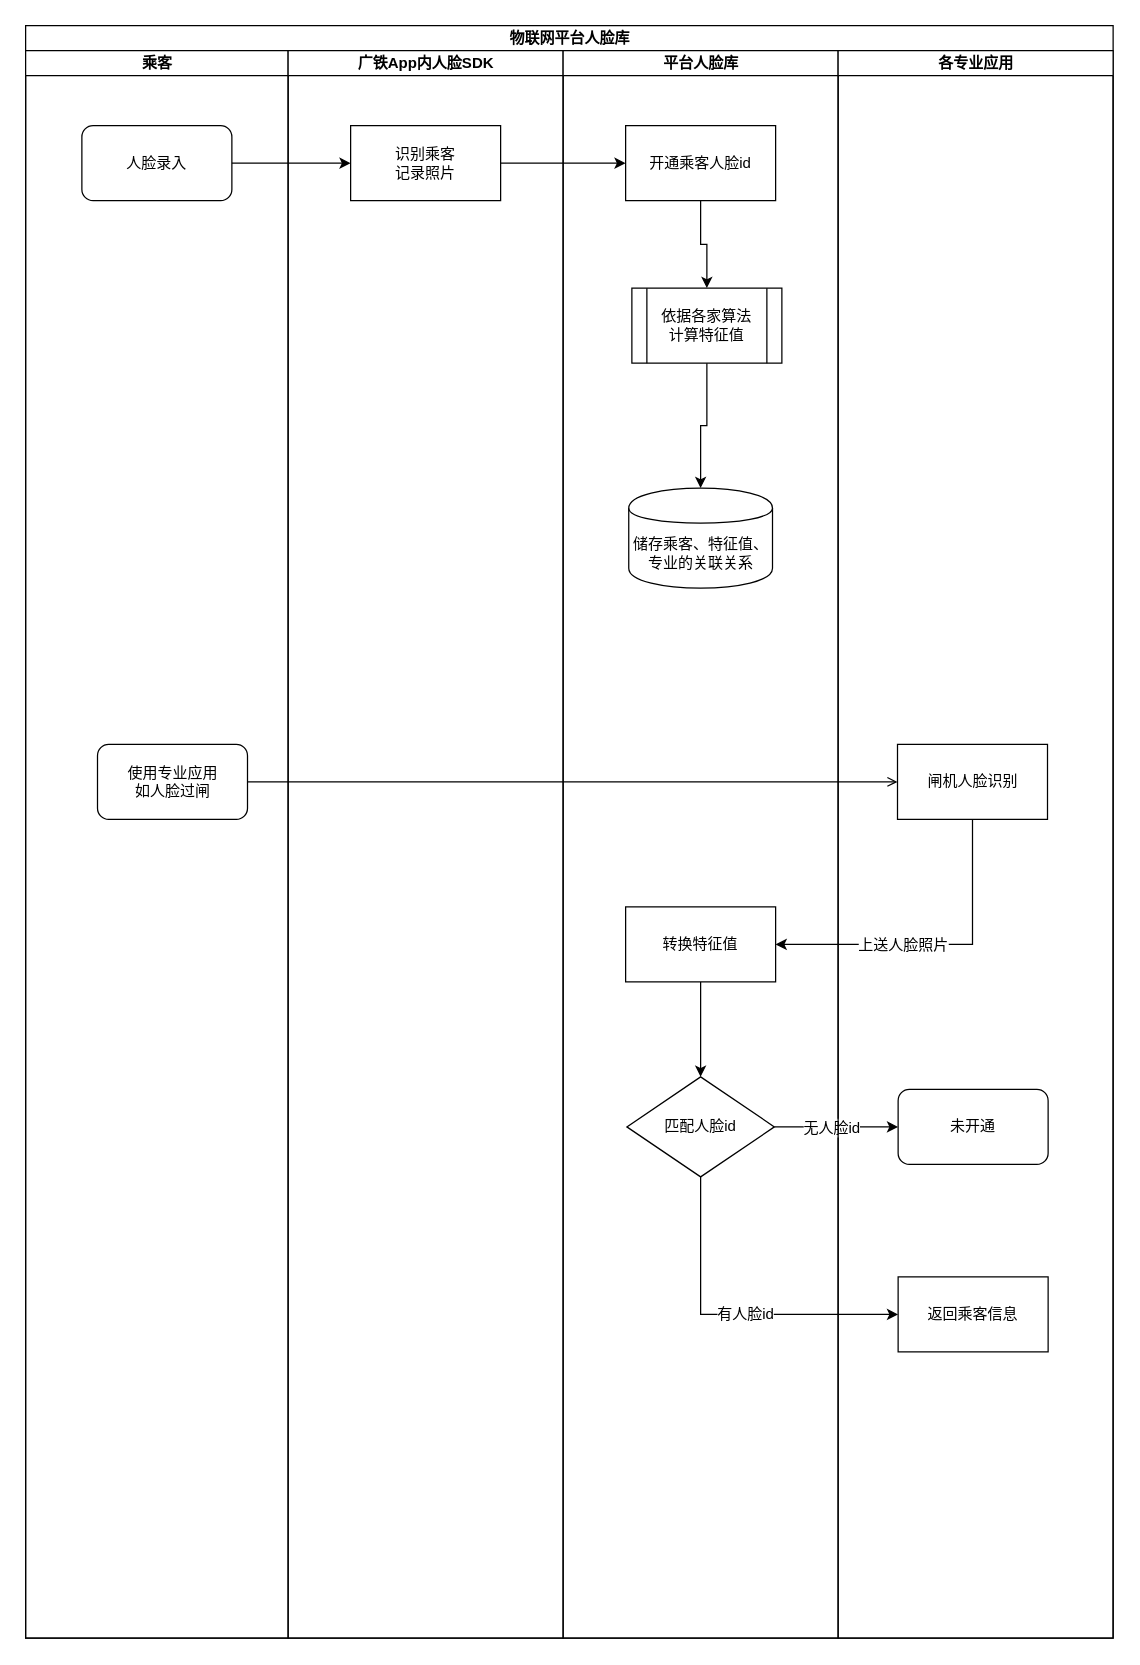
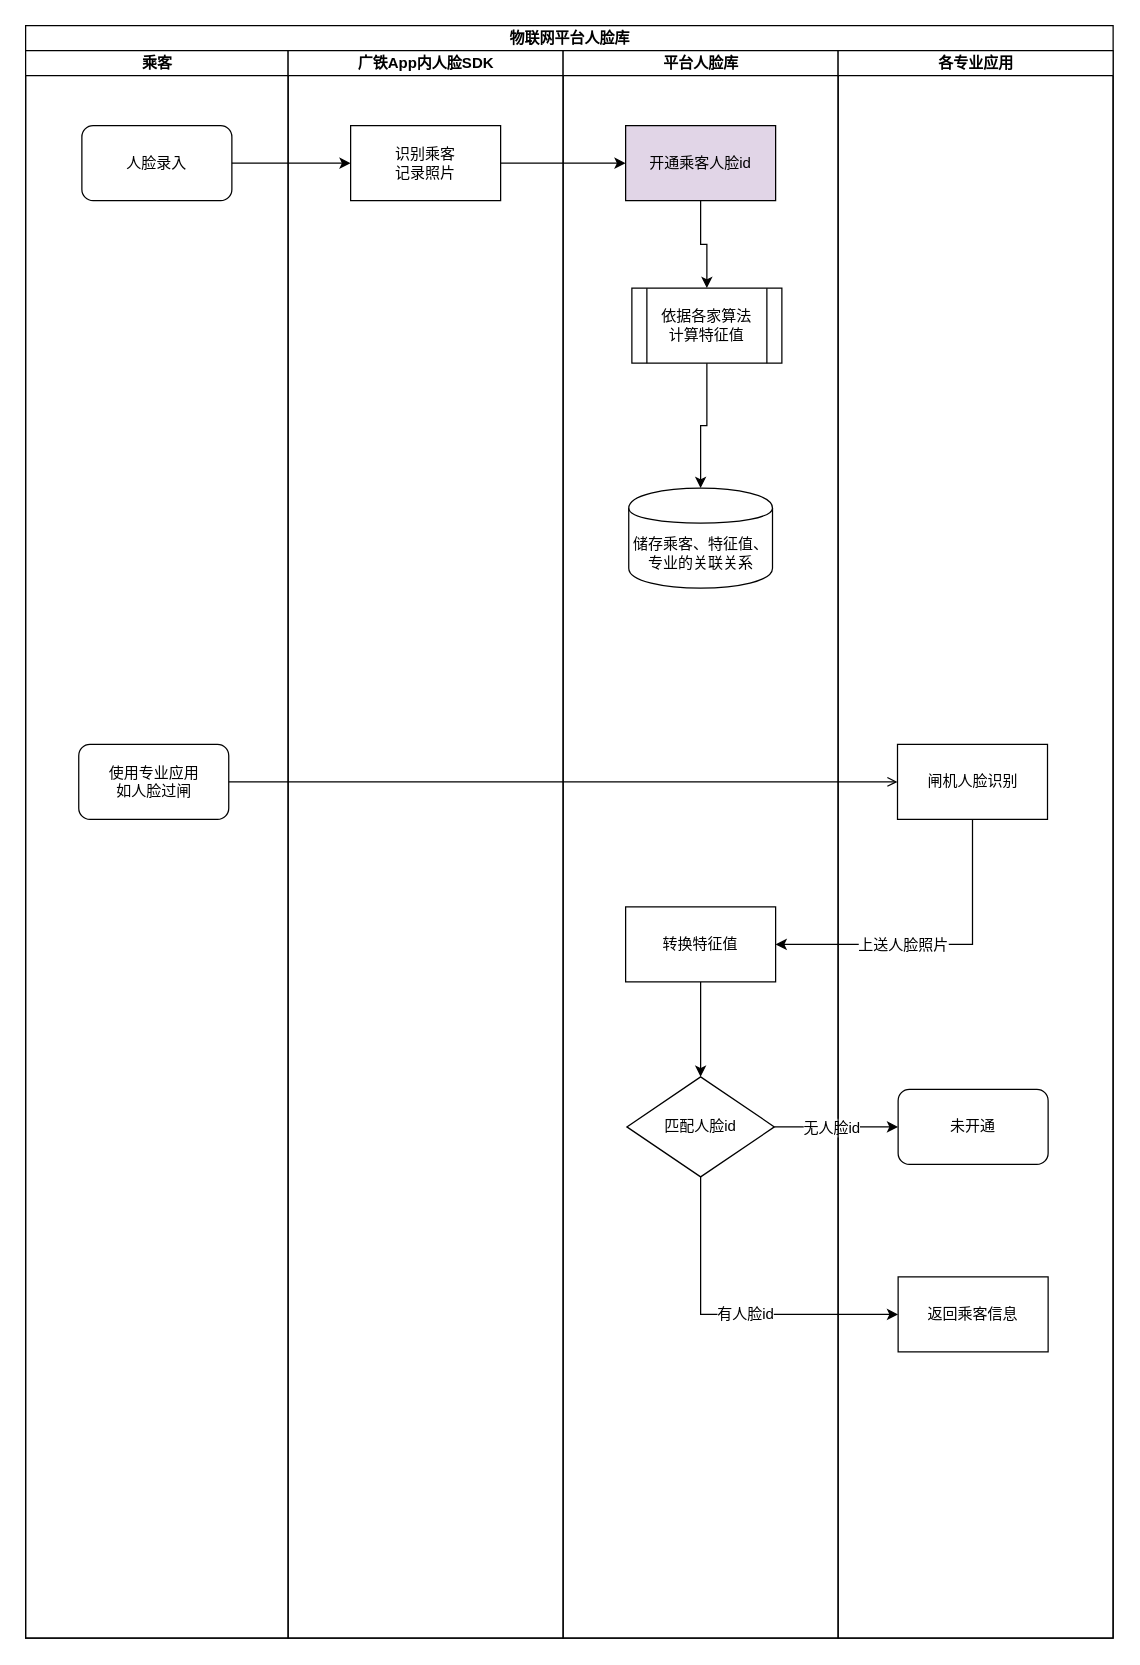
(701, 163) -> (701, 163)
(173, 782) -> (154, 782)
